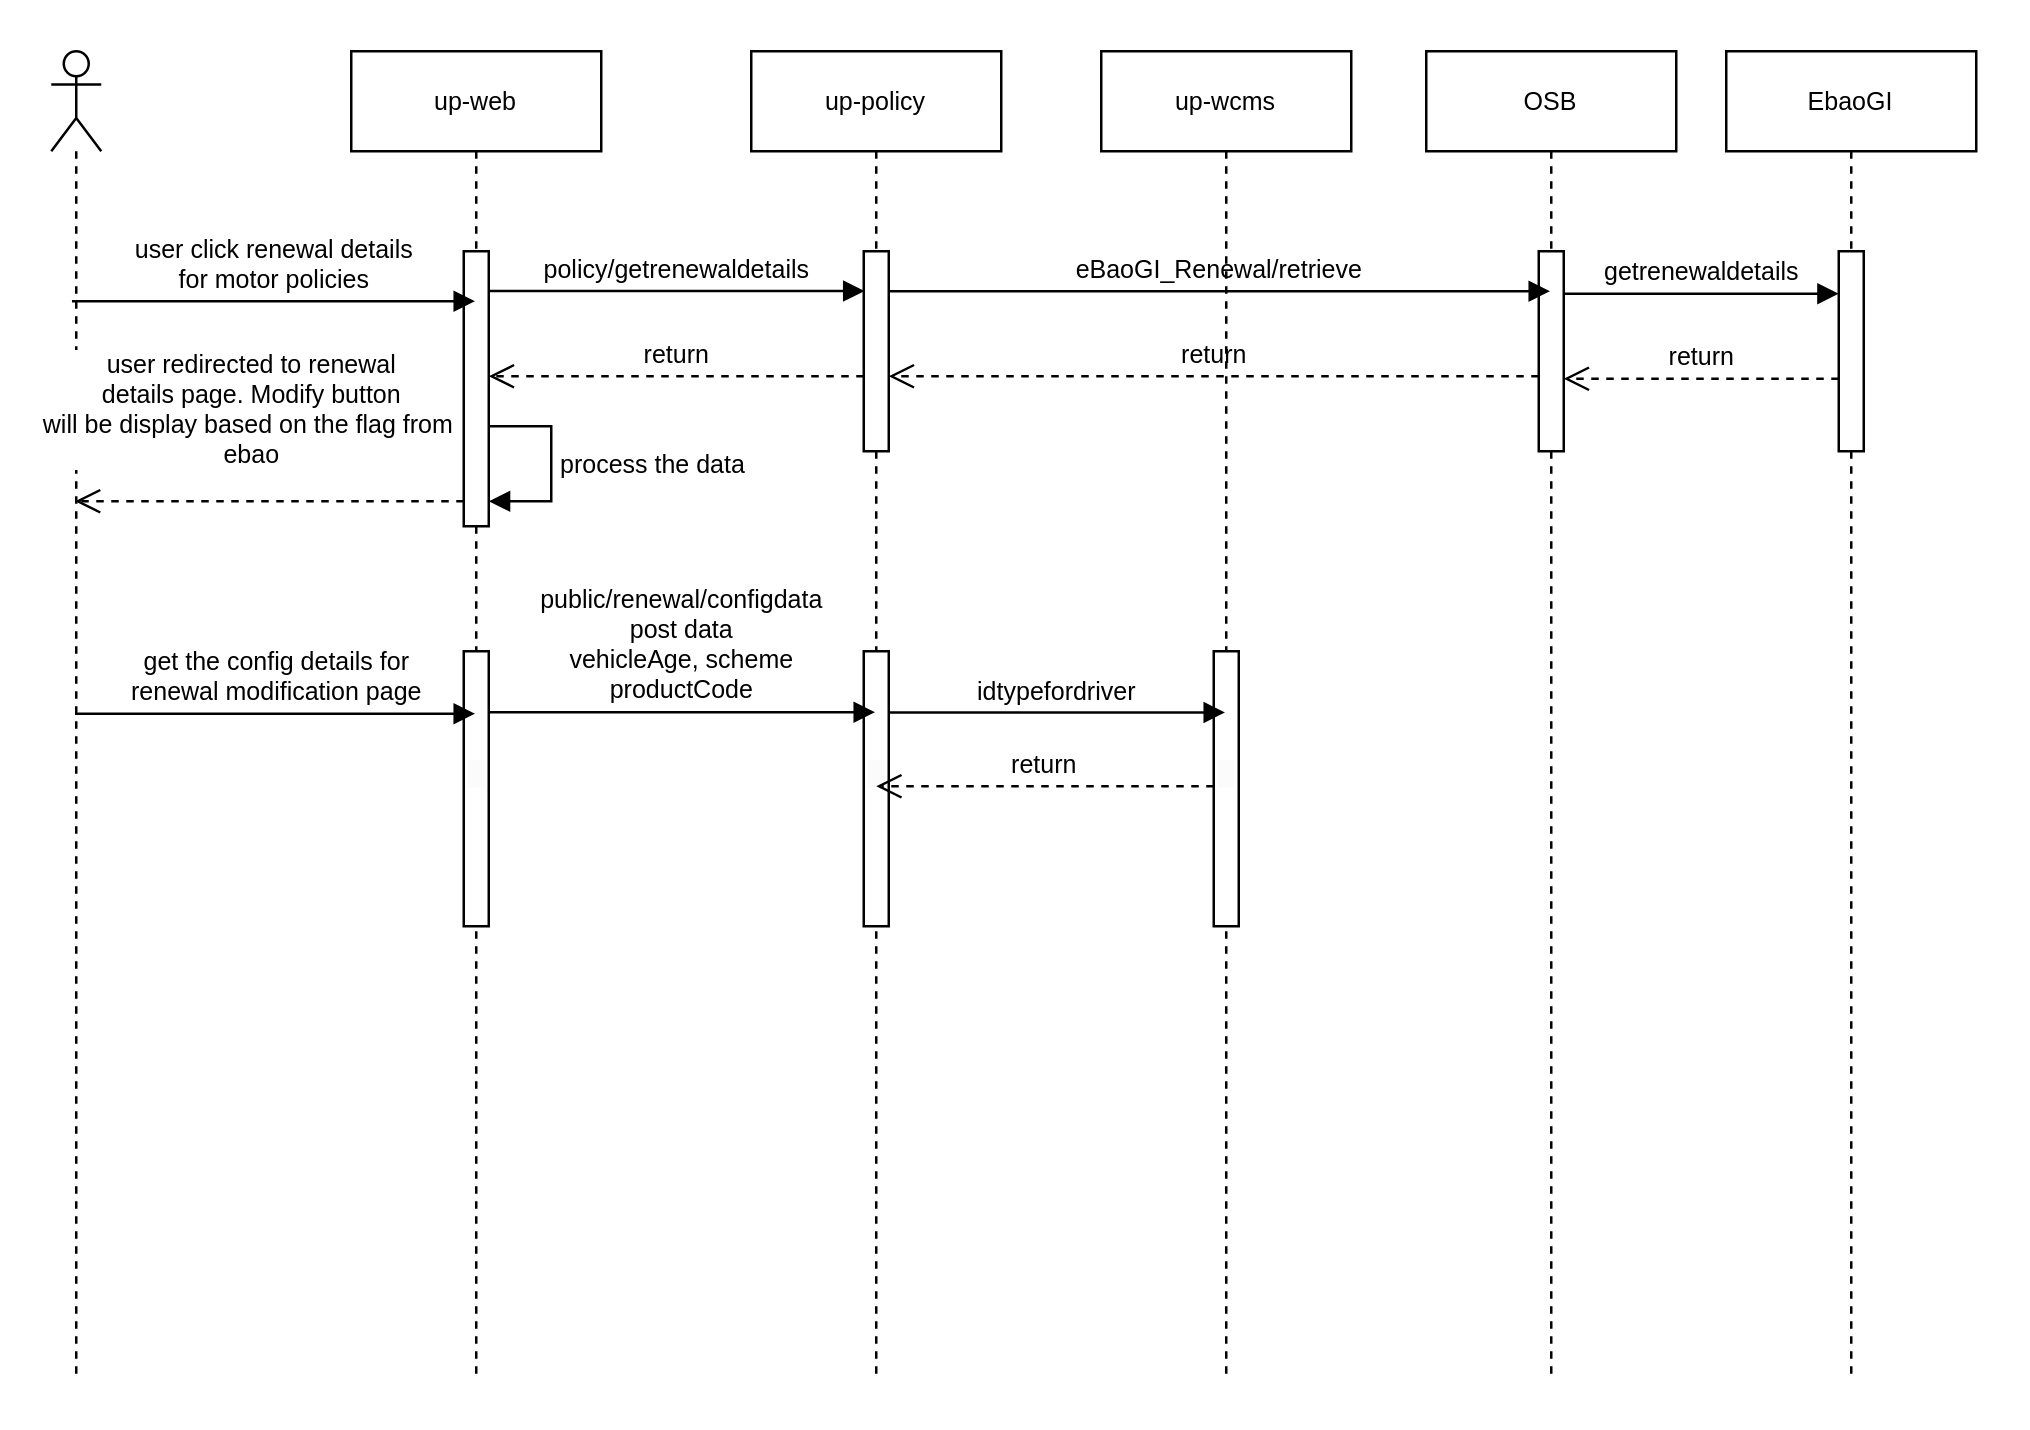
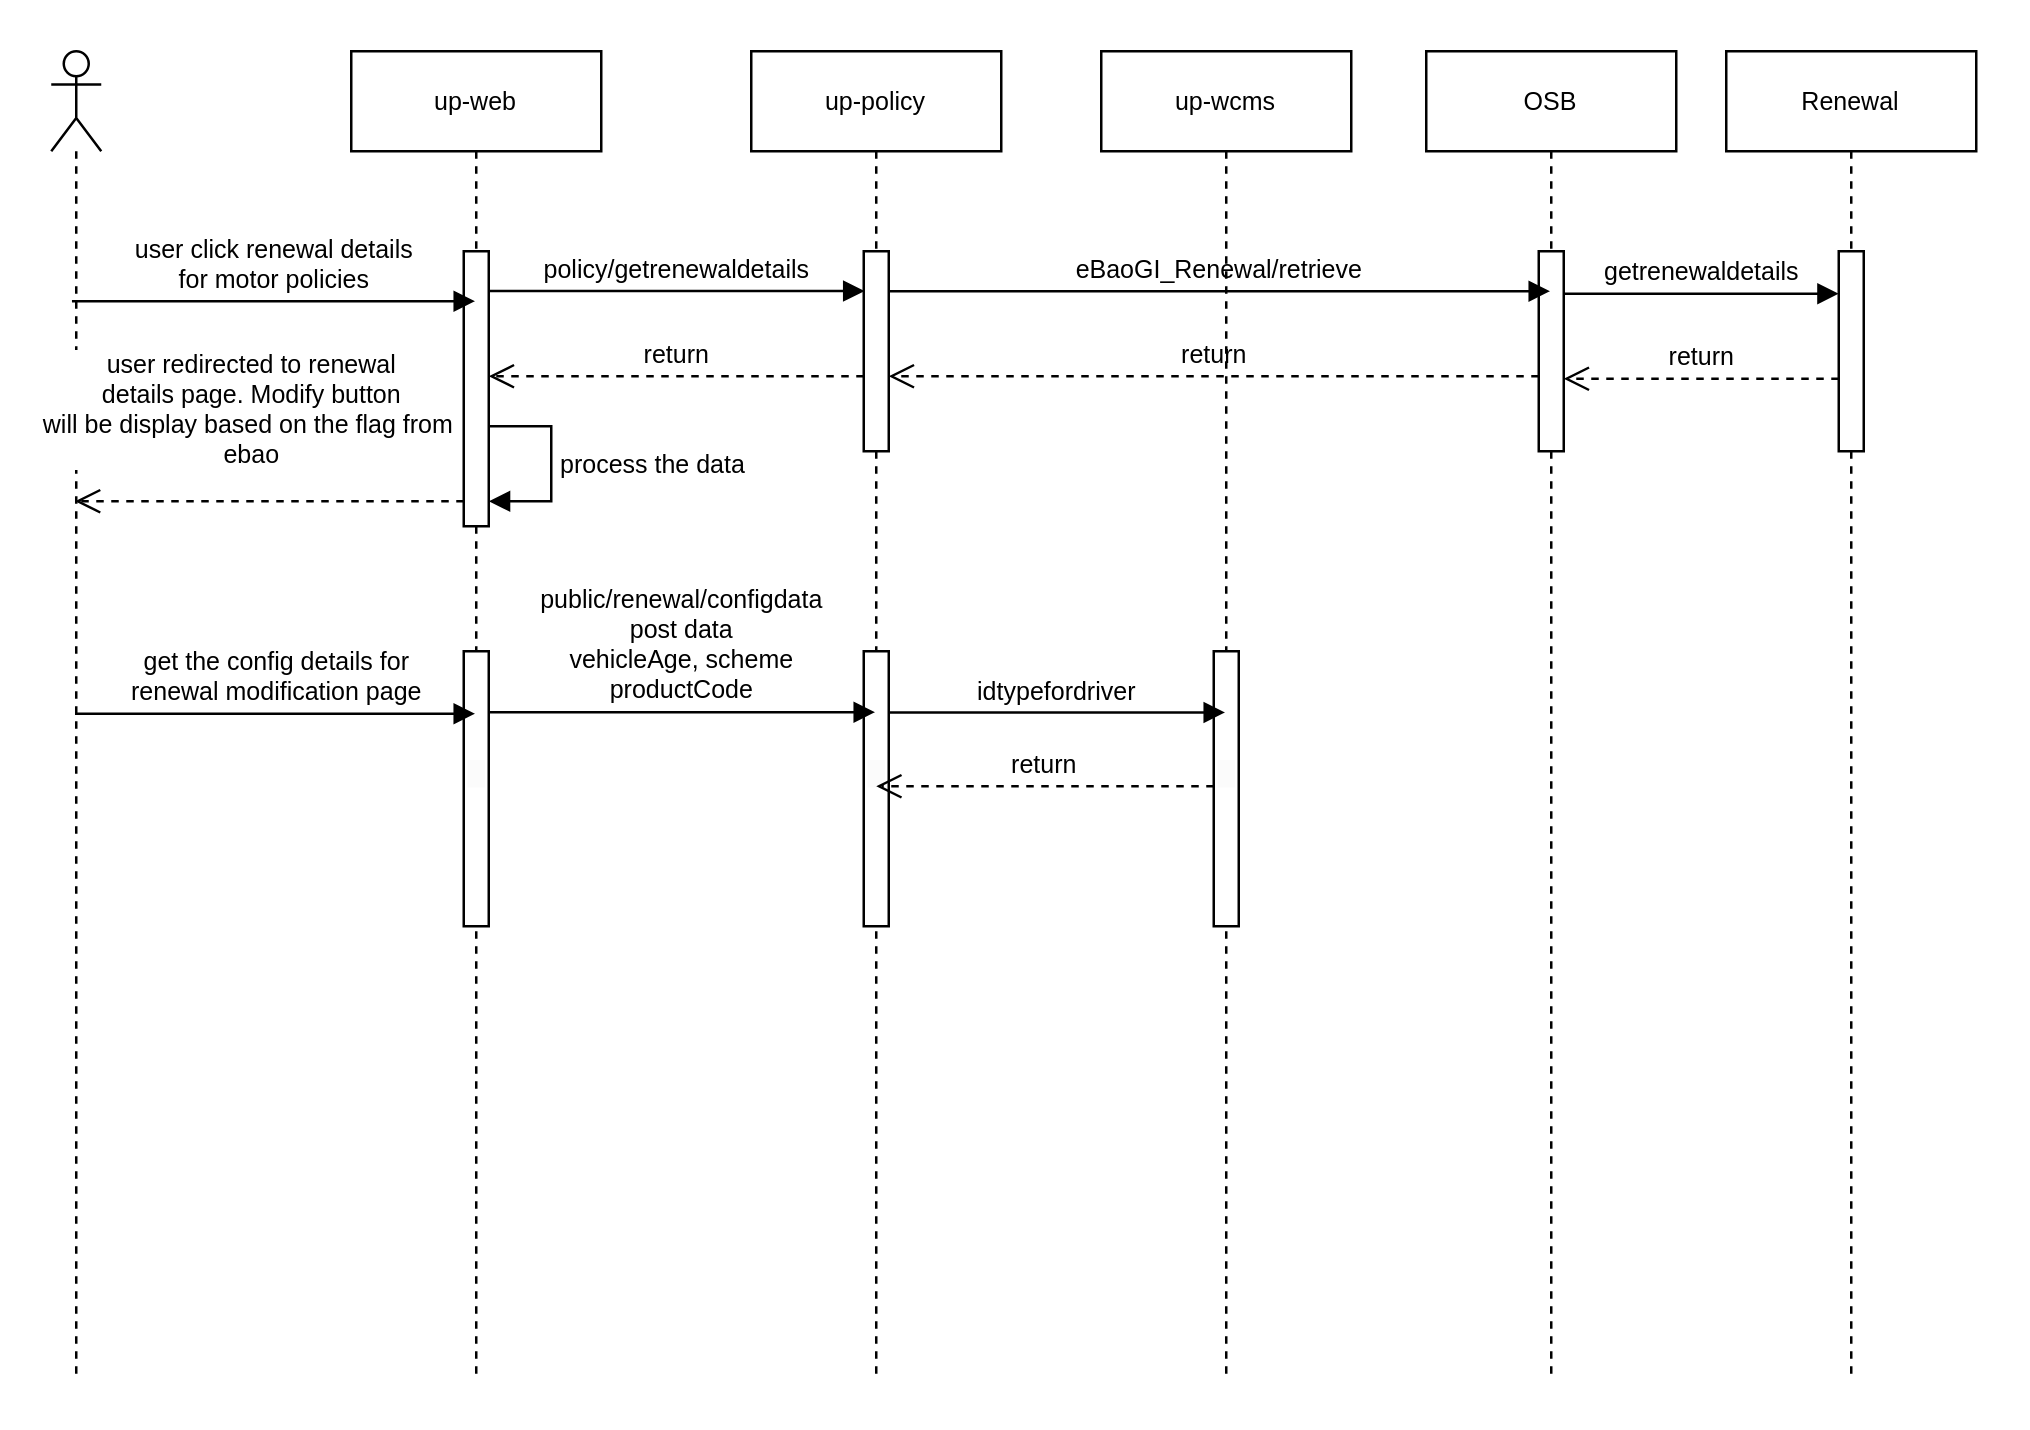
(1851, 101) -> (1851, 101)
